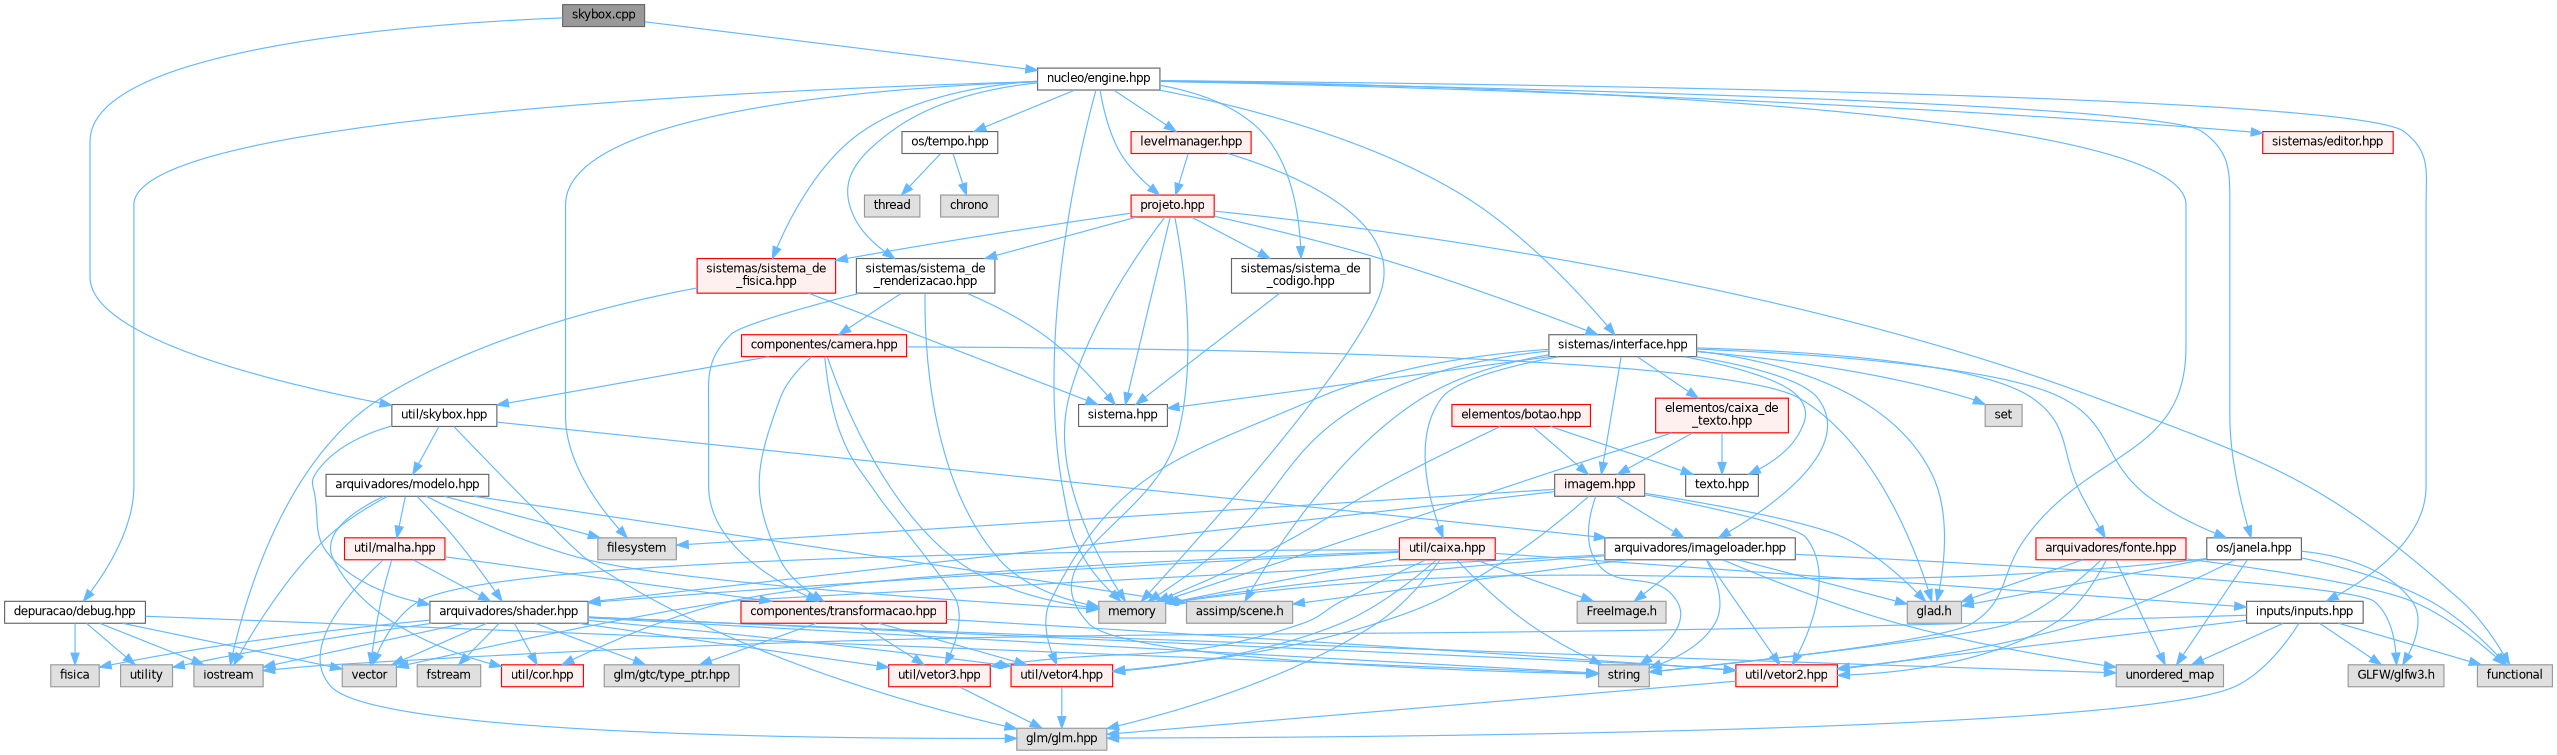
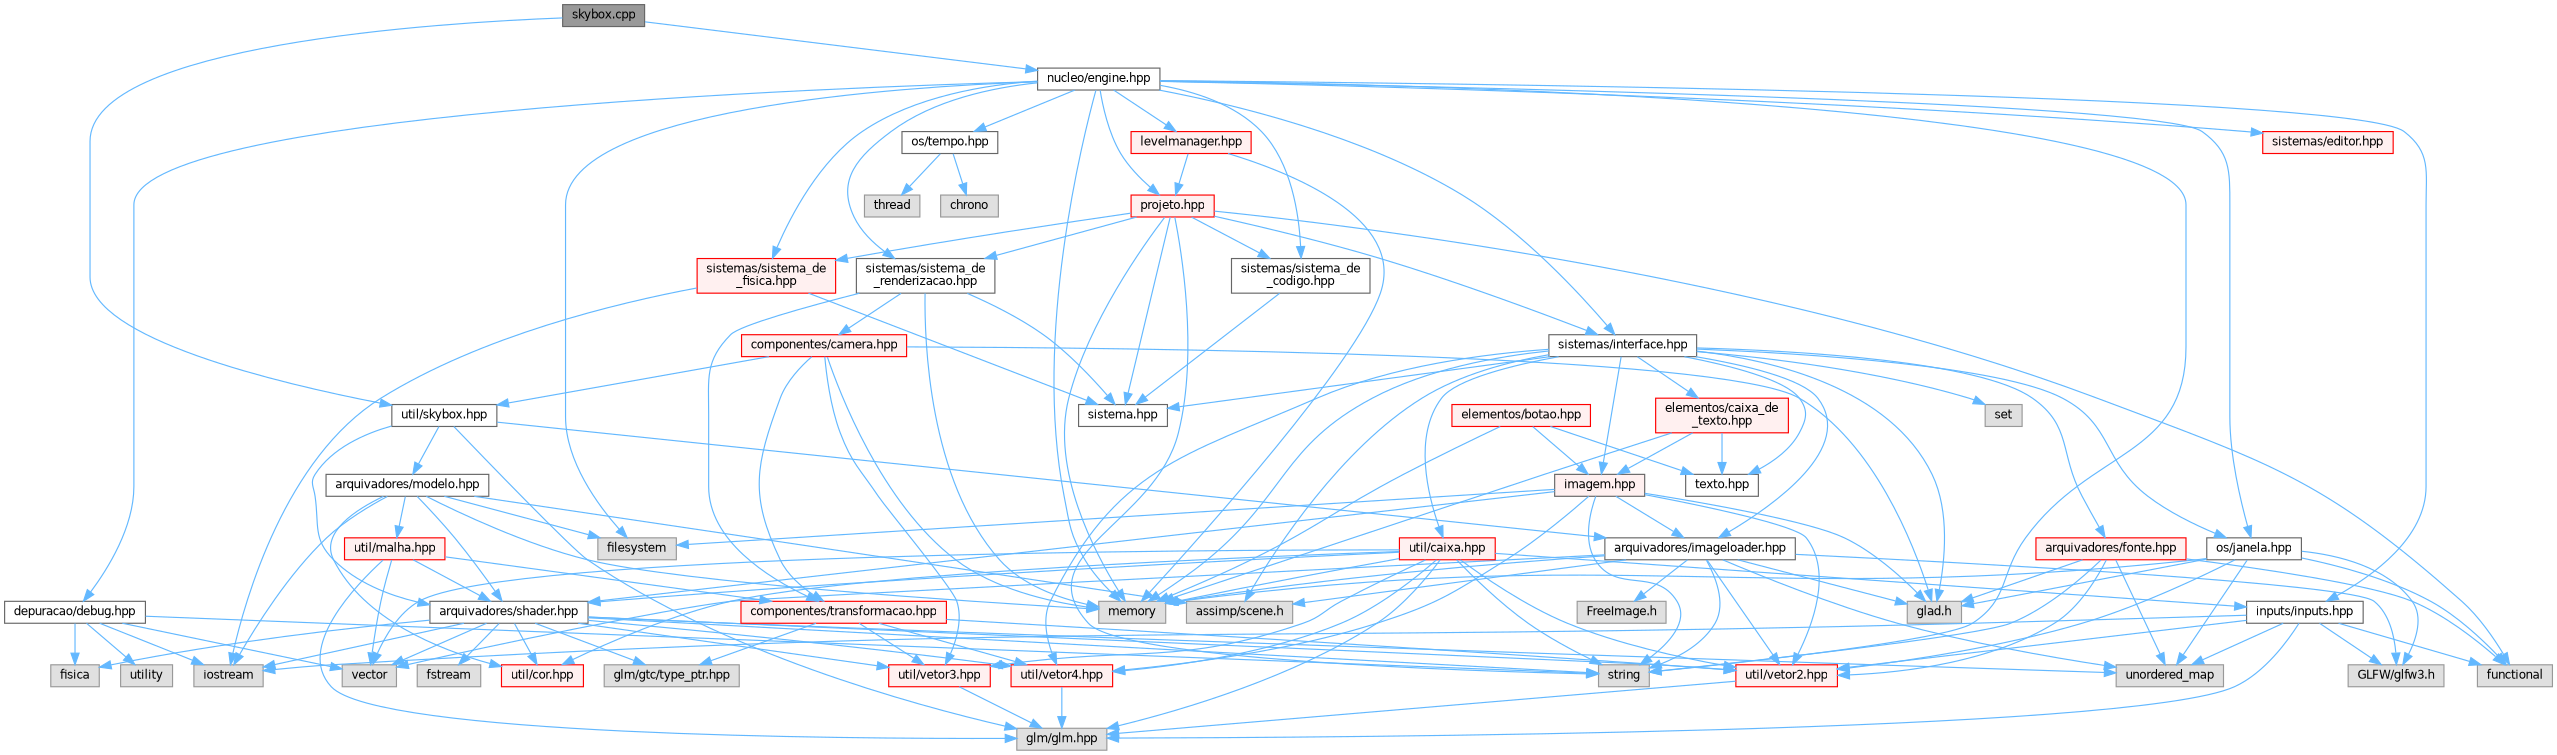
(1542, 583) -> (1565, 622)
(308, 642) -> none
